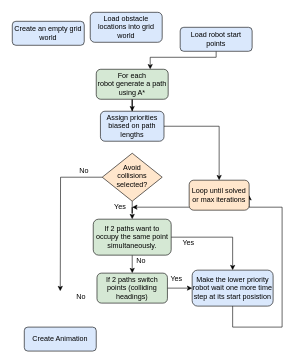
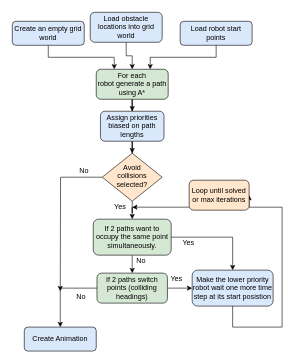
(216, 39) -> (216, 33)
none -> (126, 55)
none -> (114, 59)
(218, 126) -> (132, 149)
none -> (60, 321)
